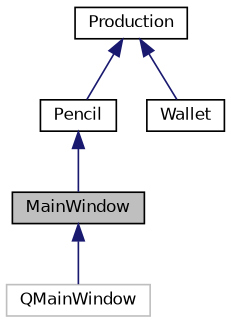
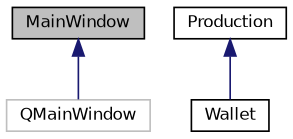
(78, 116) -> none
